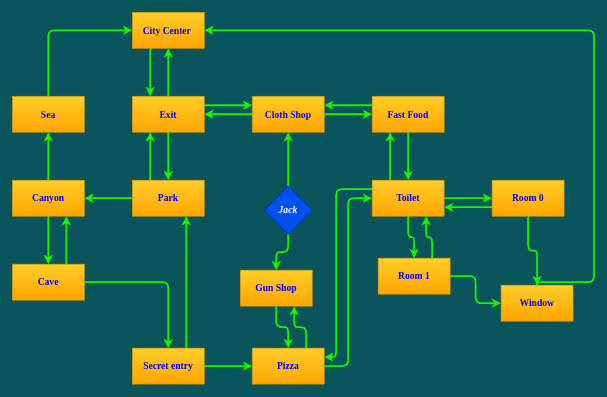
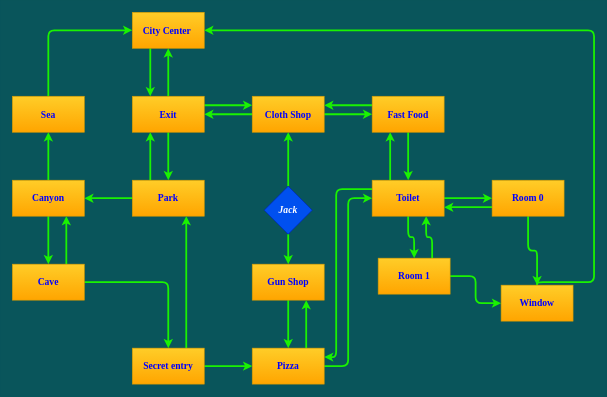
(276, 288) -> (288, 282)
